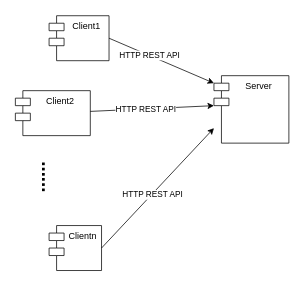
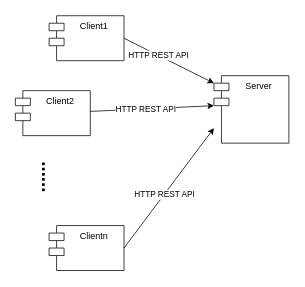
(79, 38) -> (87, 38)
(75, 248) -> (87, 248)
